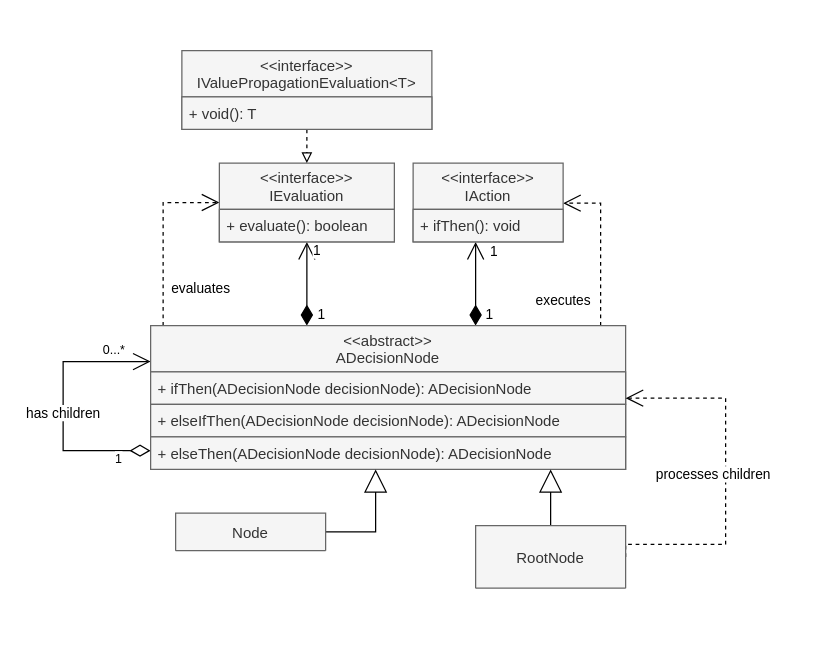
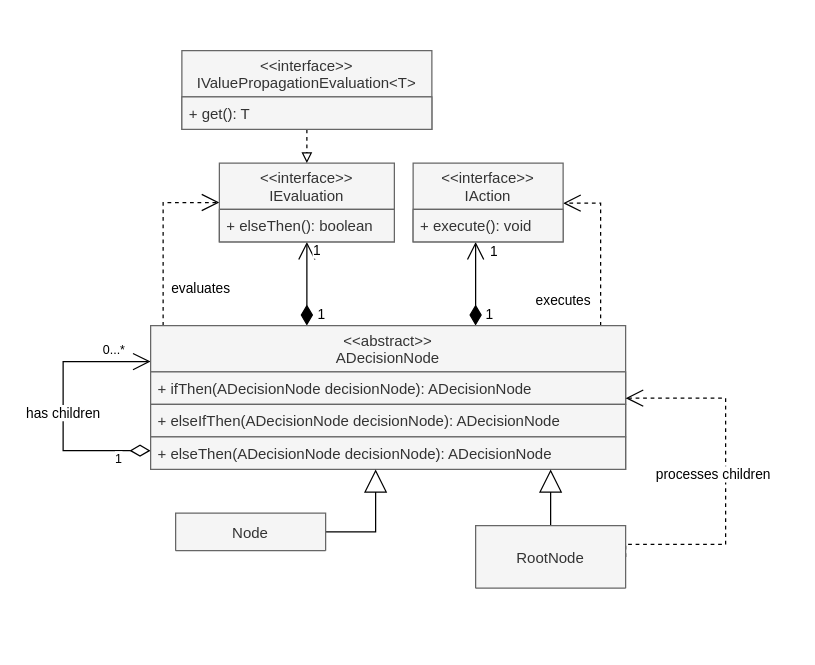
(227, 114) -> (225, 114)
(305, 226) -> (305, 226)
(477, 226) -> (484, 226)
